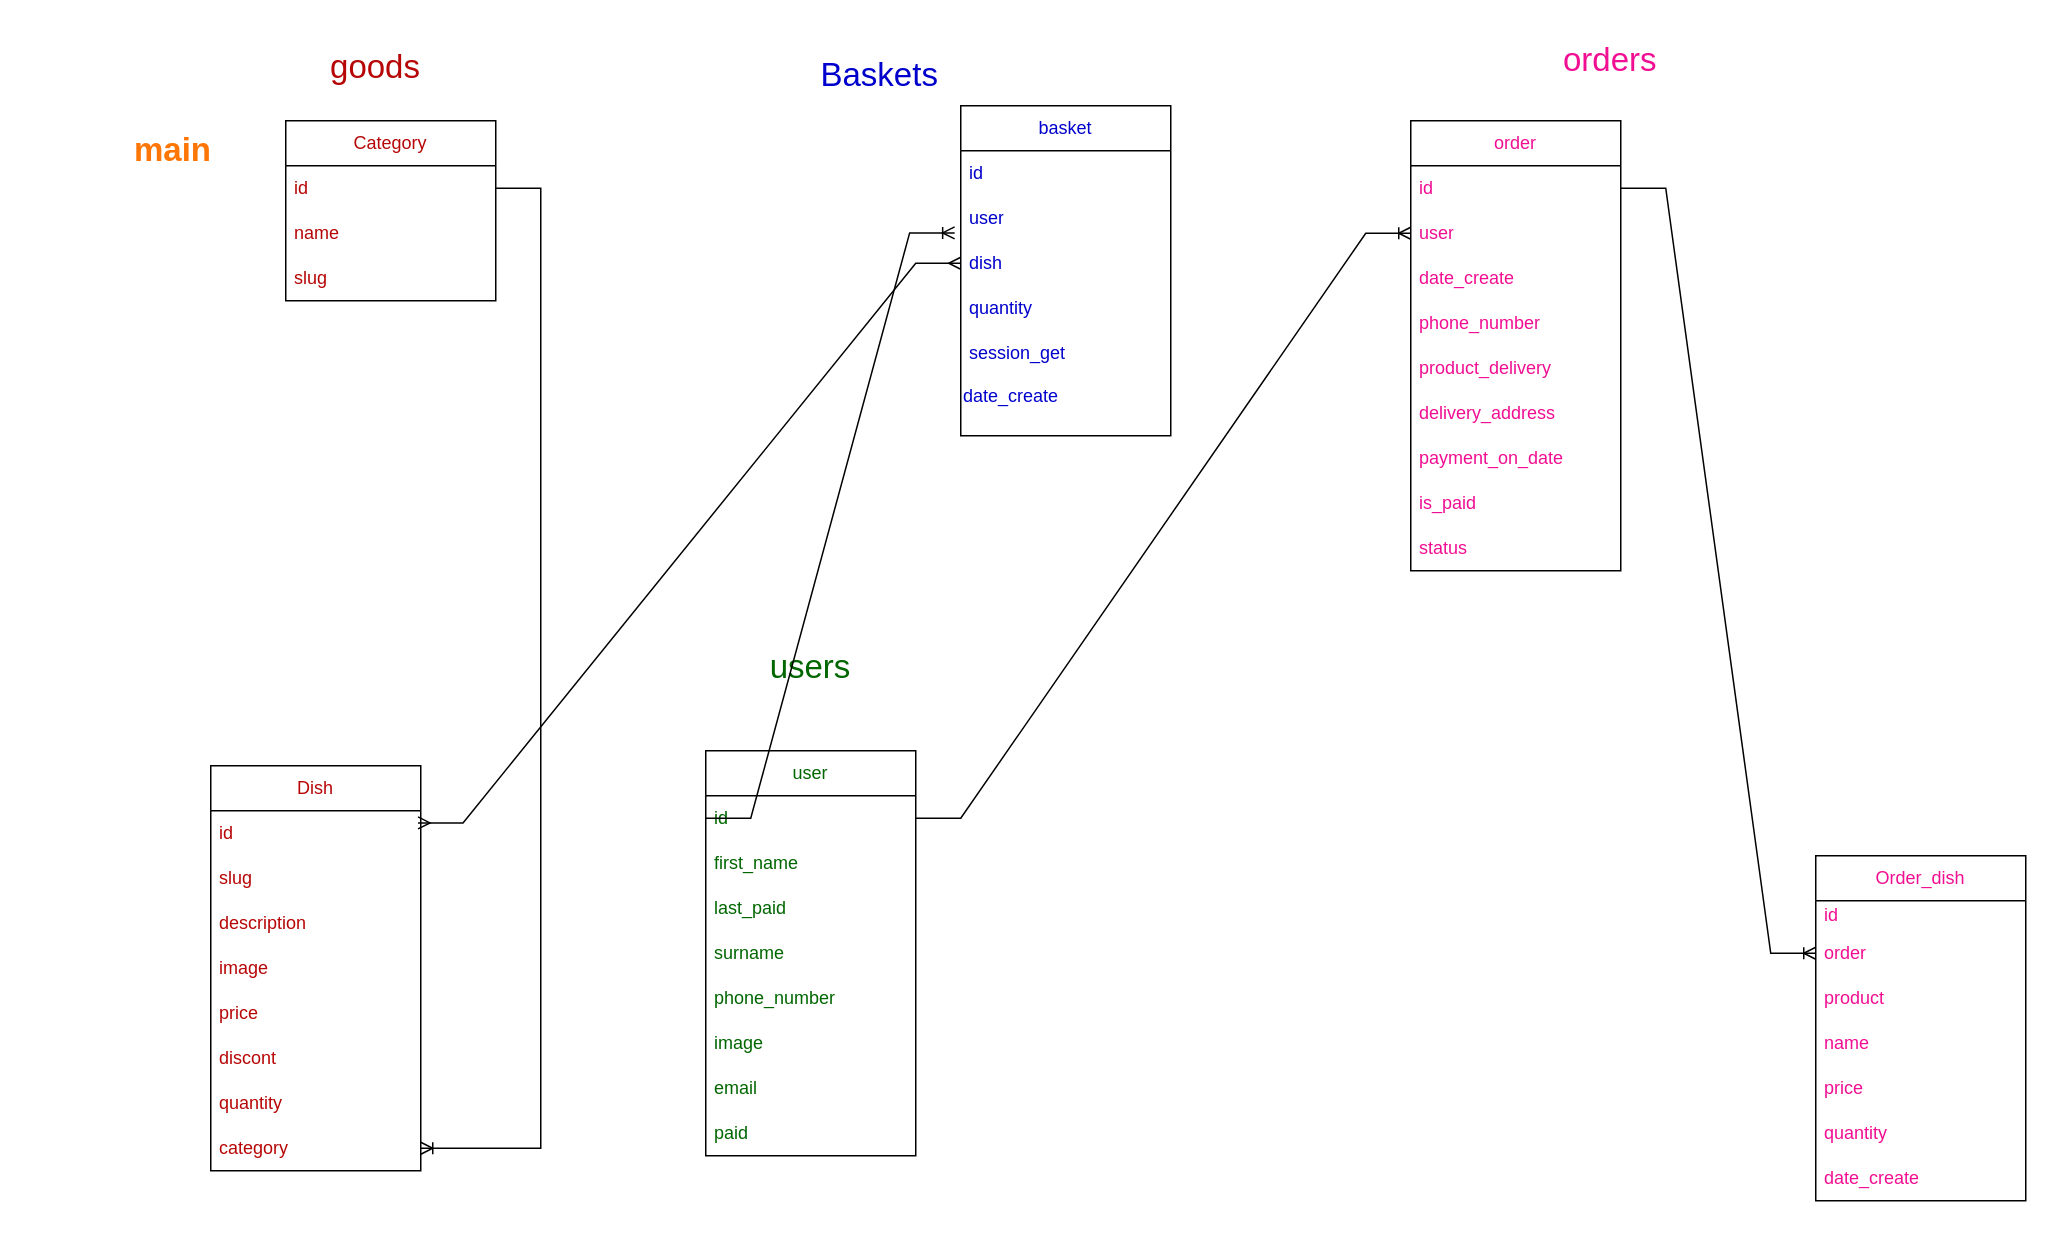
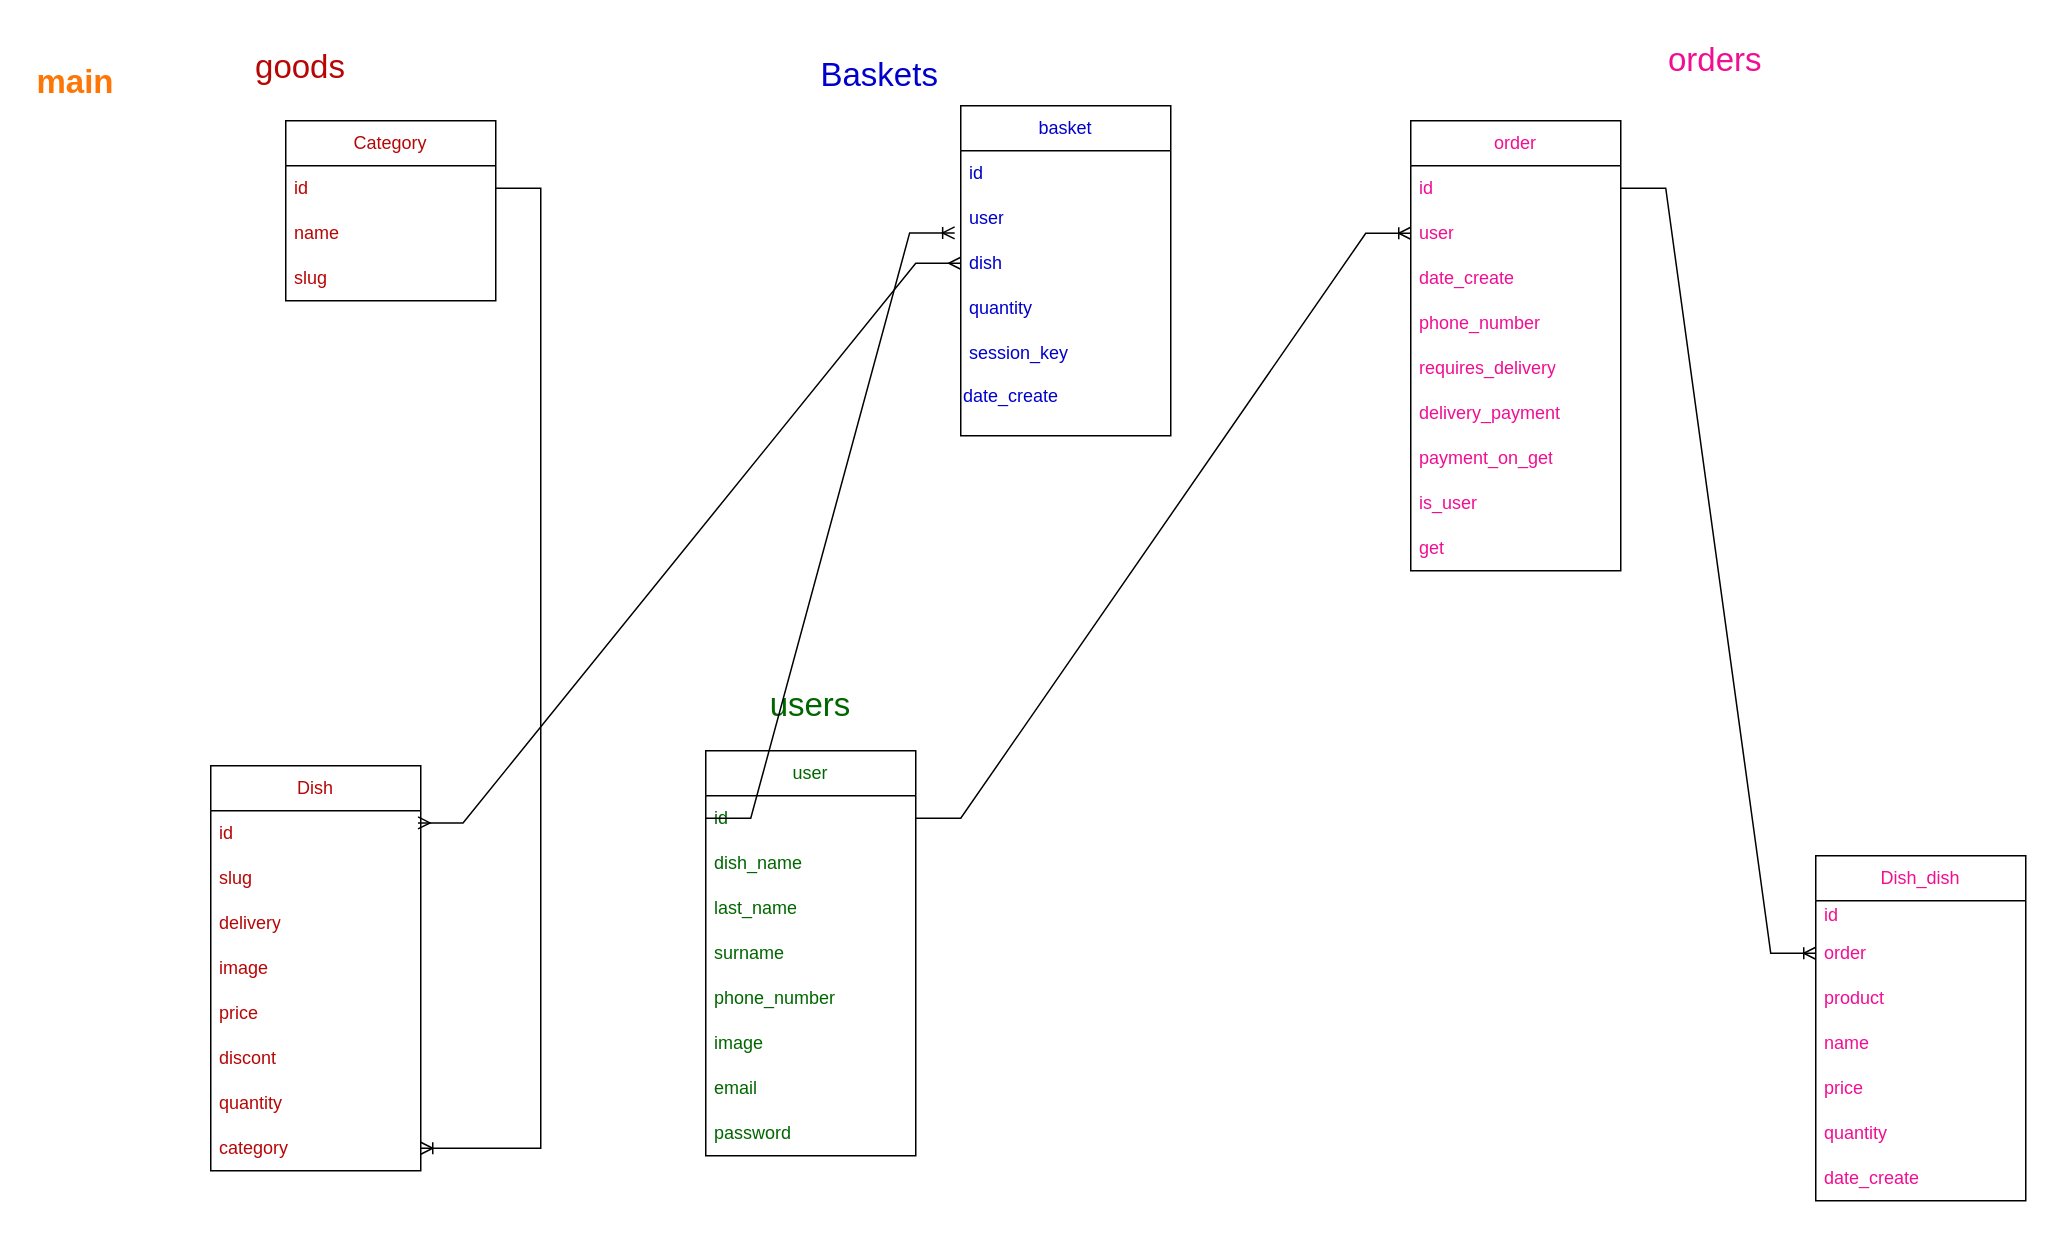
(376, 68) -> (301, 68)
(1621, 68) -> (1726, 68)
(173, 151) -> (76, 83)
(1023, 353) -> (1023, 353)
(1496, 368) -> (1498, 368)
(1496, 413) -> (1496, 413)
(1495, 458) -> (1490, 458)
(1450, 503) -> (1453, 503)
(1450, 548) -> (1435, 548)
(811, 668) -> (811, 706)
(763, 863) -> (758, 863)
(1921, 878) -> (1921, 878)
(755, 908) -> (758, 908)
(271, 923) -> (255, 923)
(733, 1133) -> (755, 1133)
